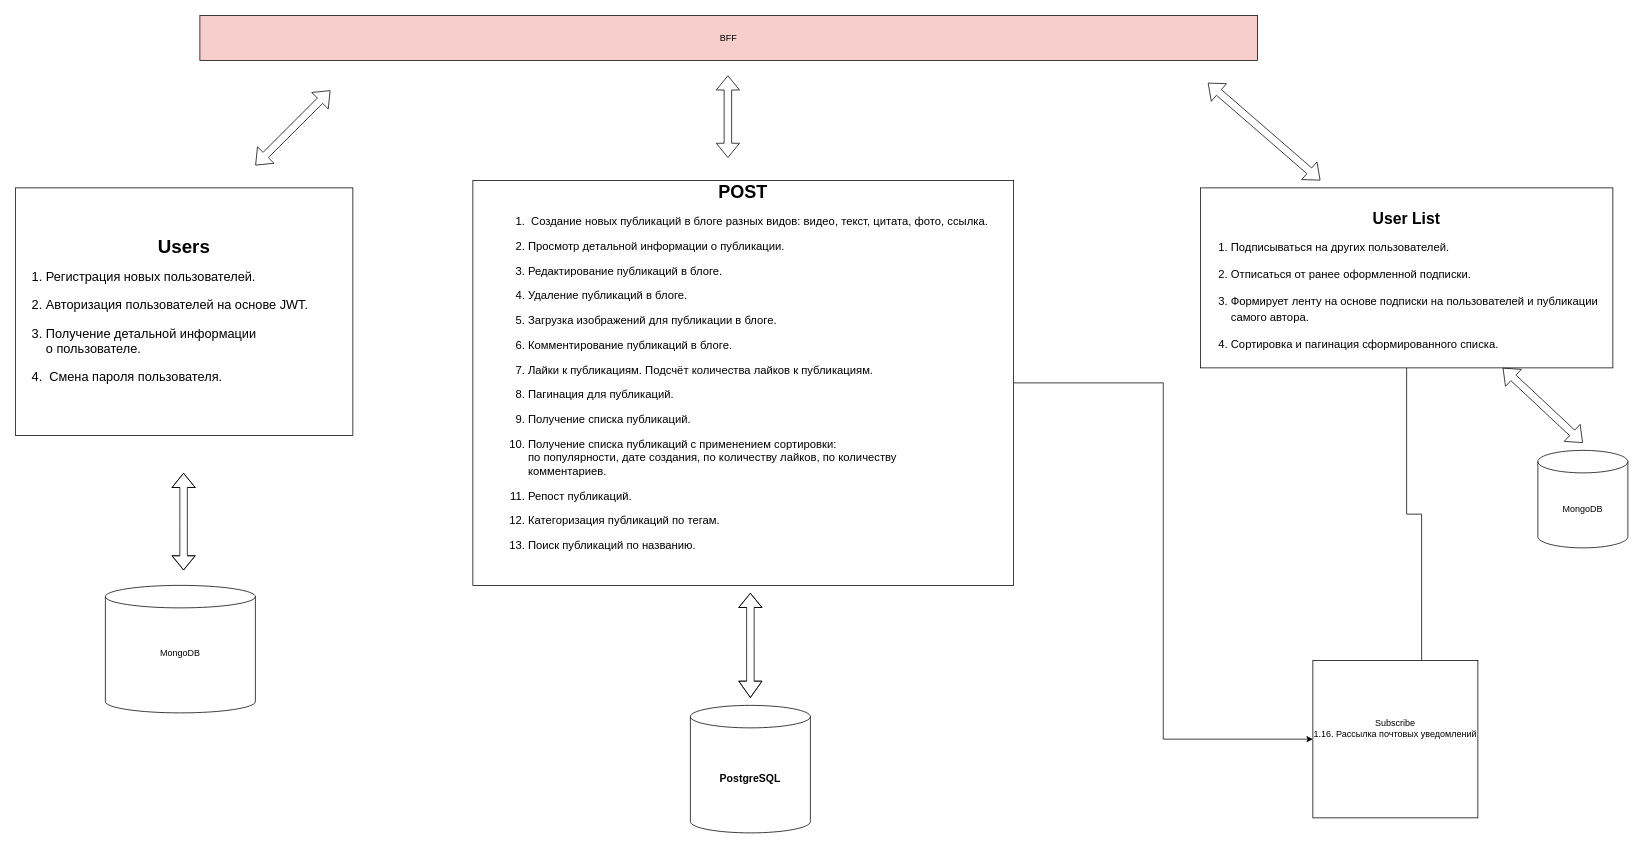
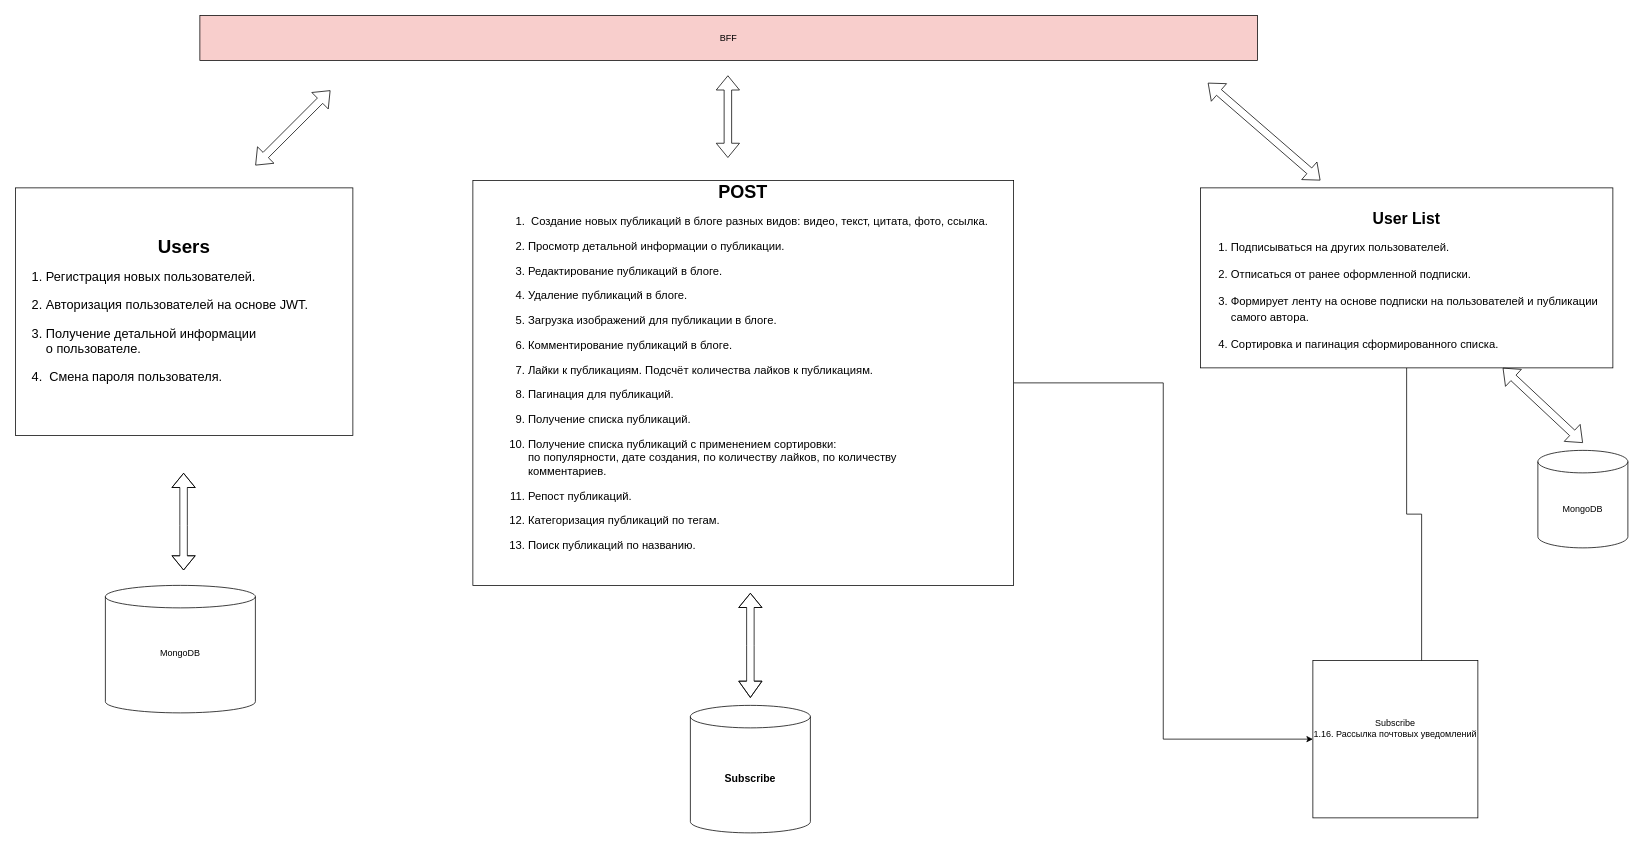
(750, 779) -> (750, 779)
